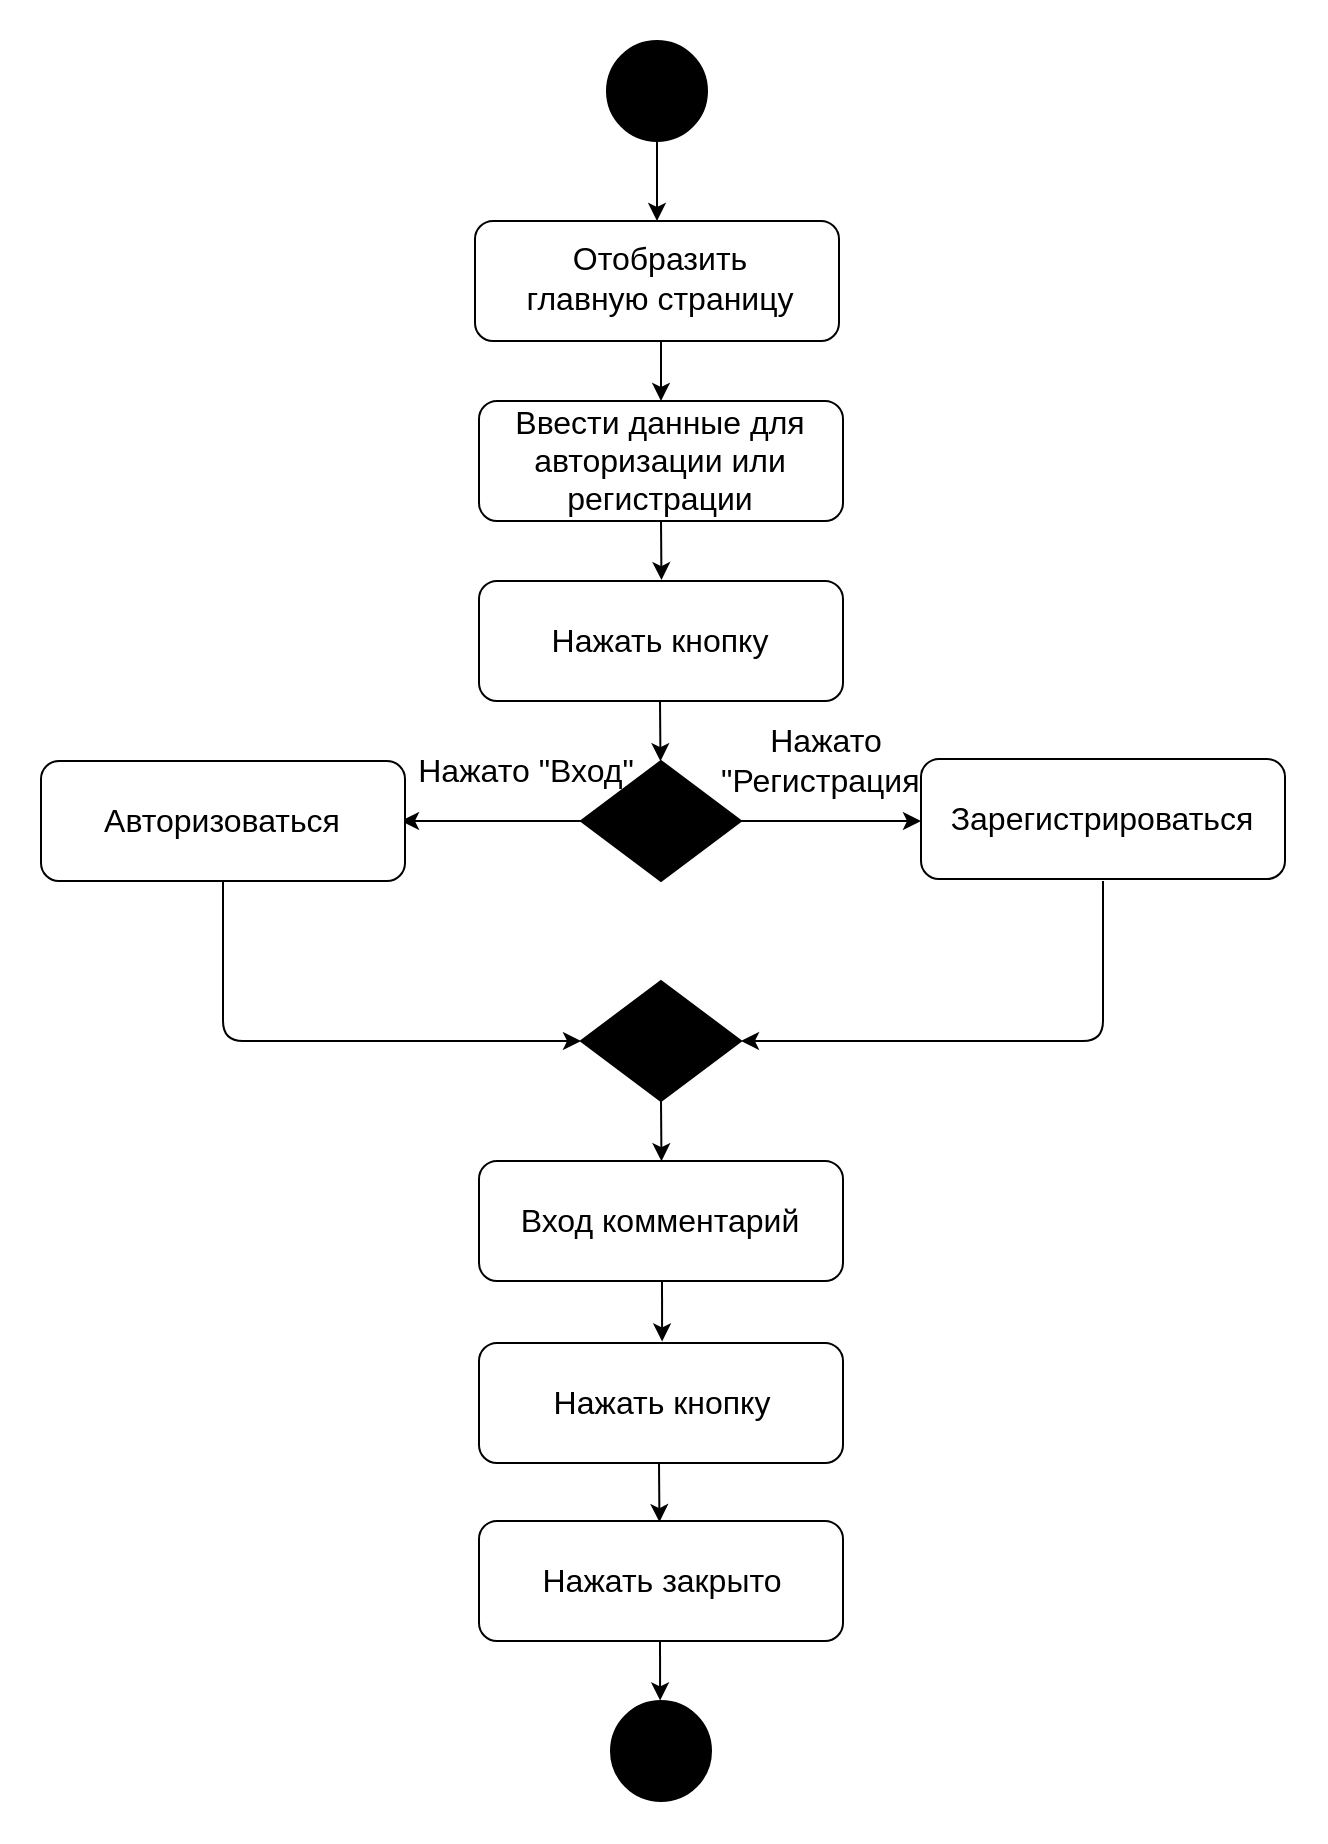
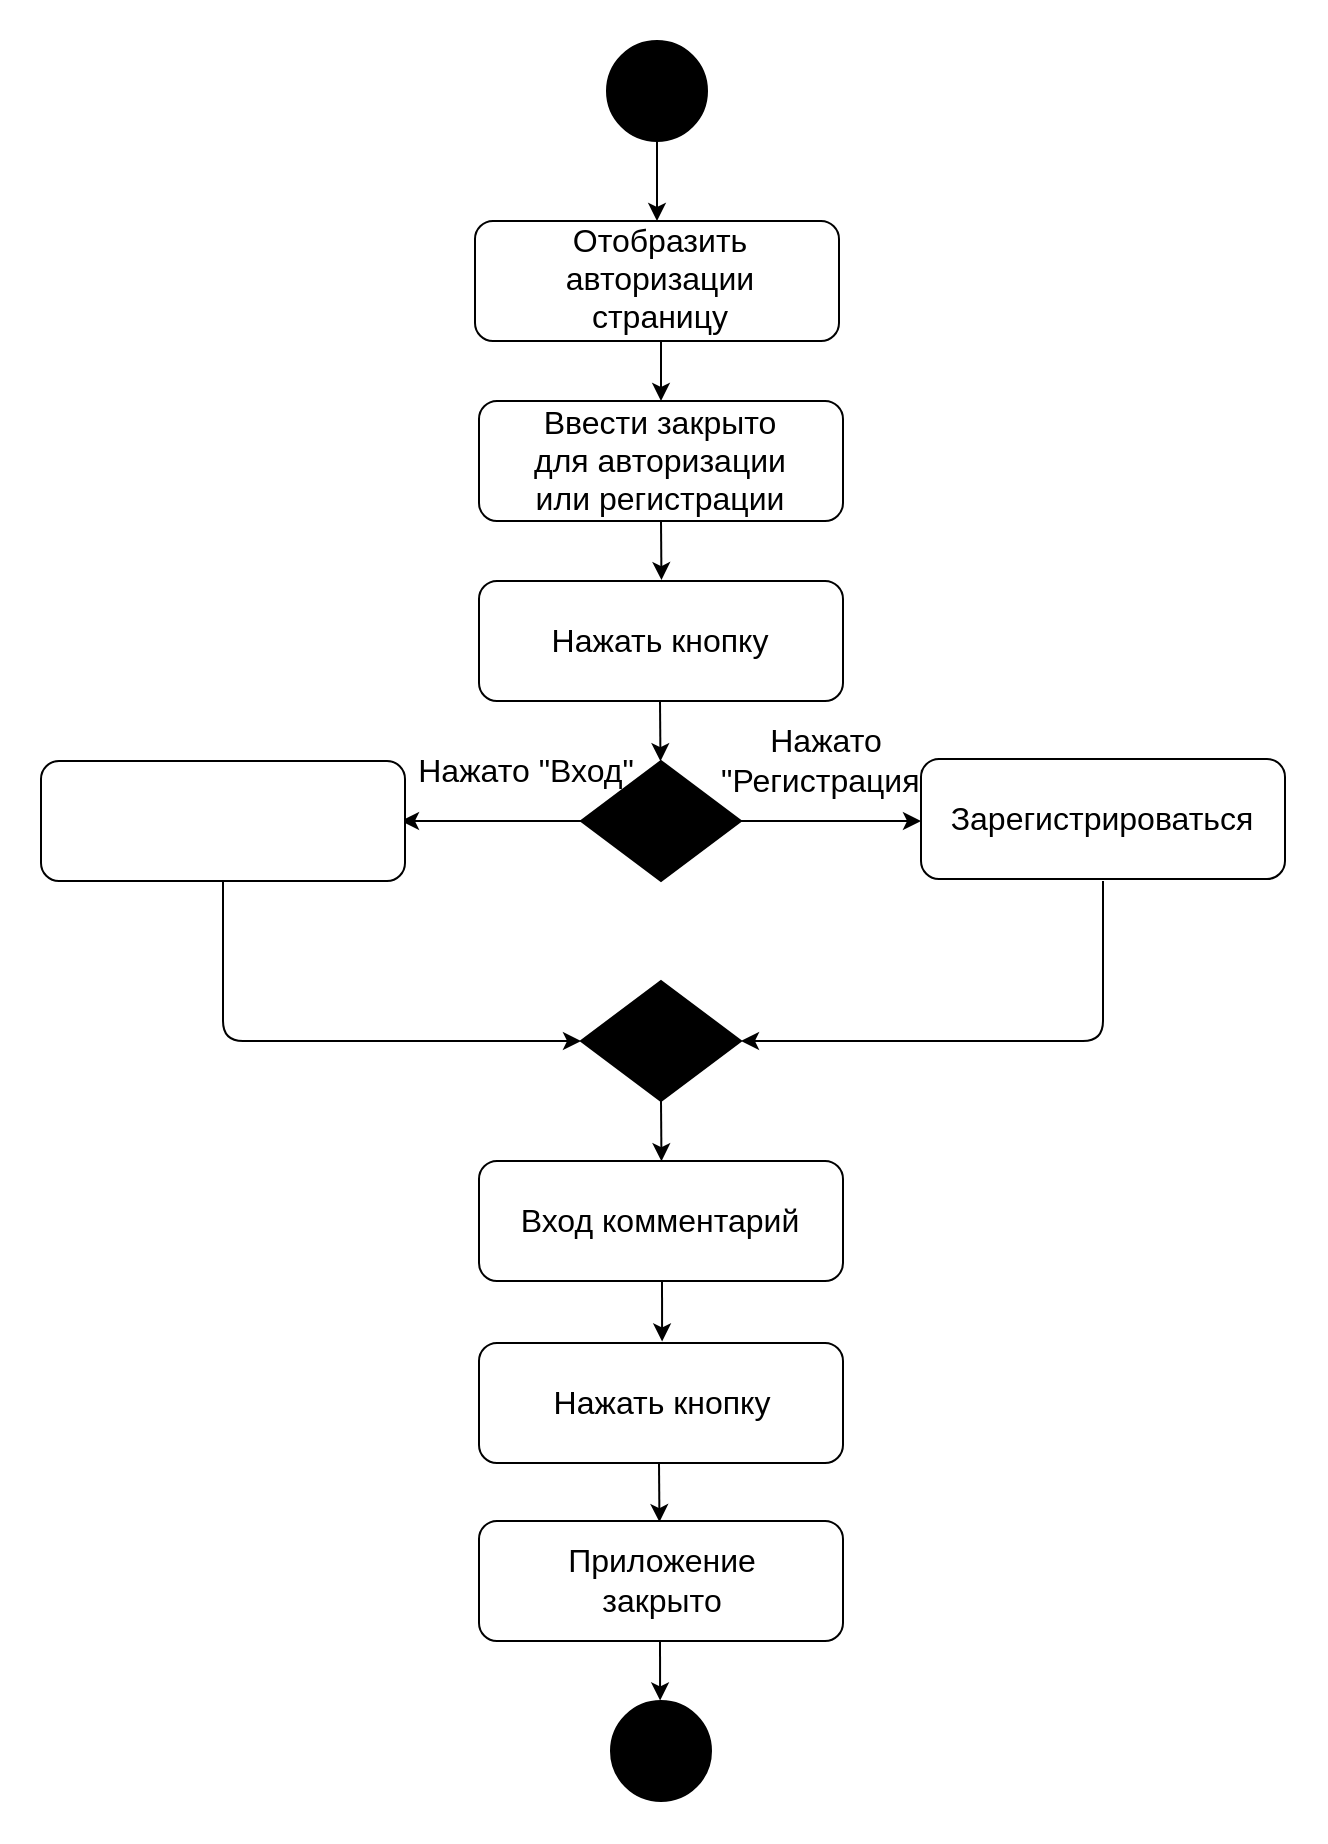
(661, 279) -> (661, 279)
(661, 461) -> (661, 461)
(223, 821) -> none
(663, 1581) -> (663, 1581)
